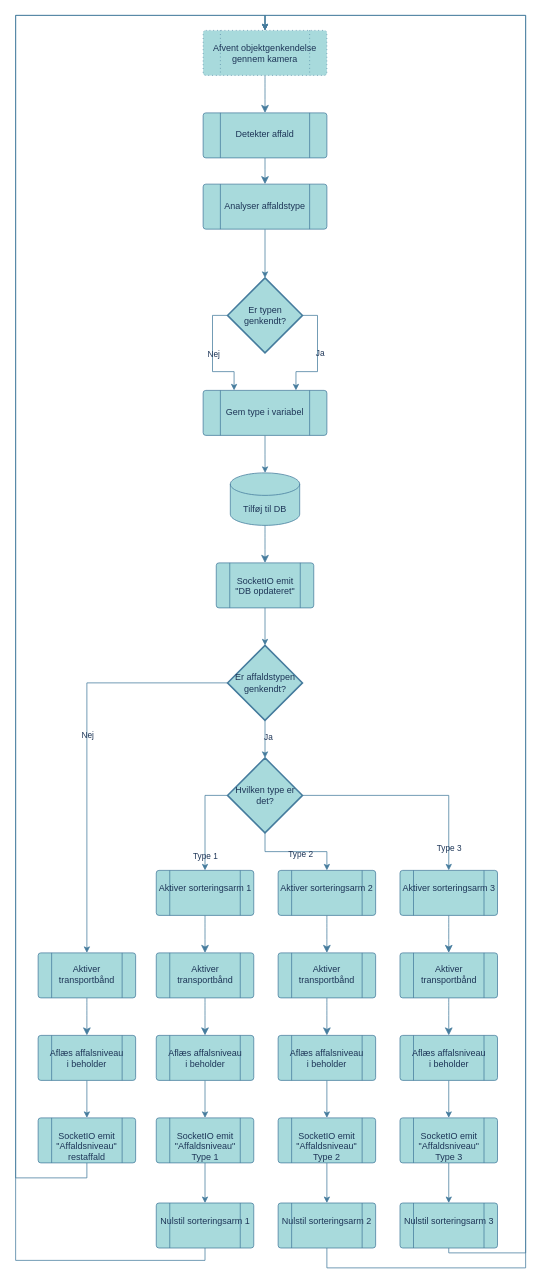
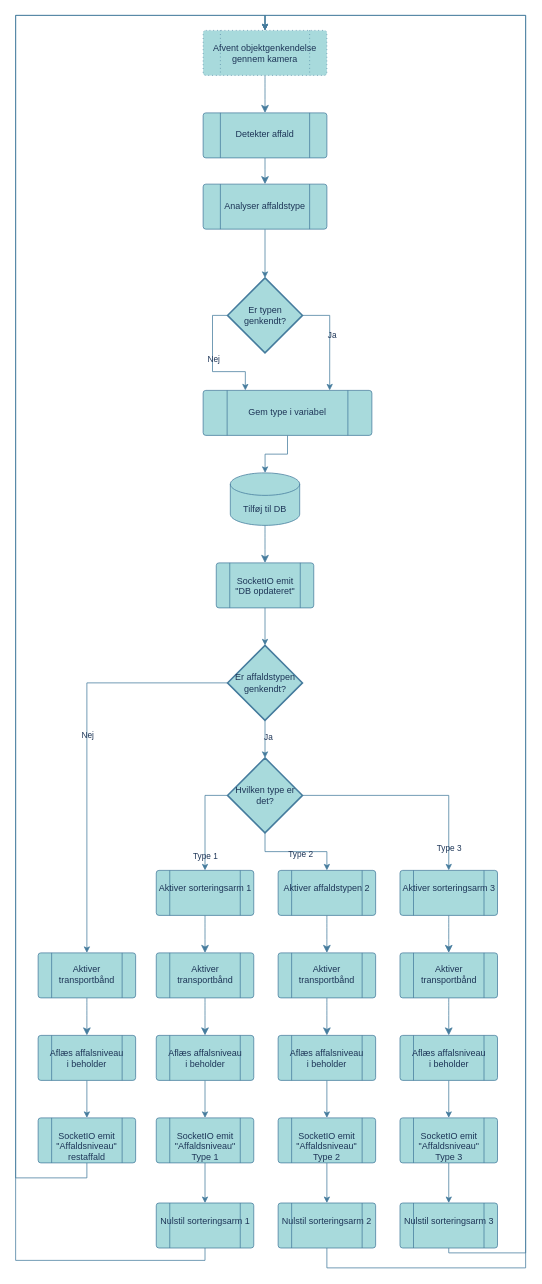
(265, 413) -> (287, 413)
(327, 894) -> (327, 894)
